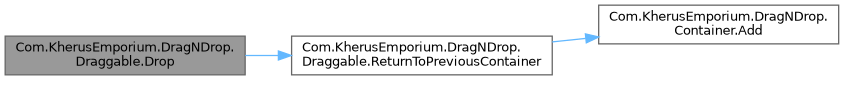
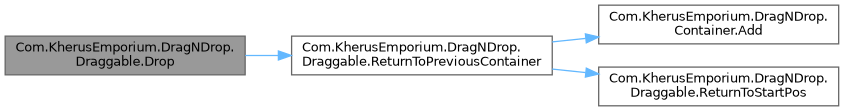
none -> (719, 86)
